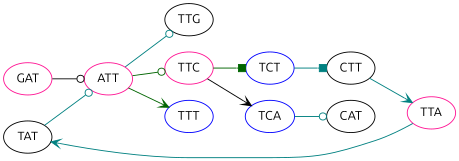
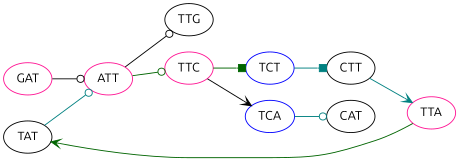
(146, 52) -> (146, 52)
(189, 116) -> none
(239, 158) -> (239, 158)
